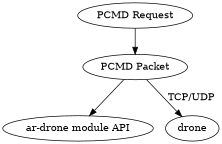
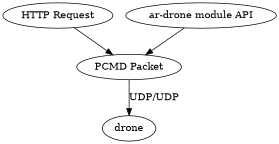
(135, 16) -> (58, 16)
(109, 95) -> (168, 39)
(191, 98) -> (154, 98)
